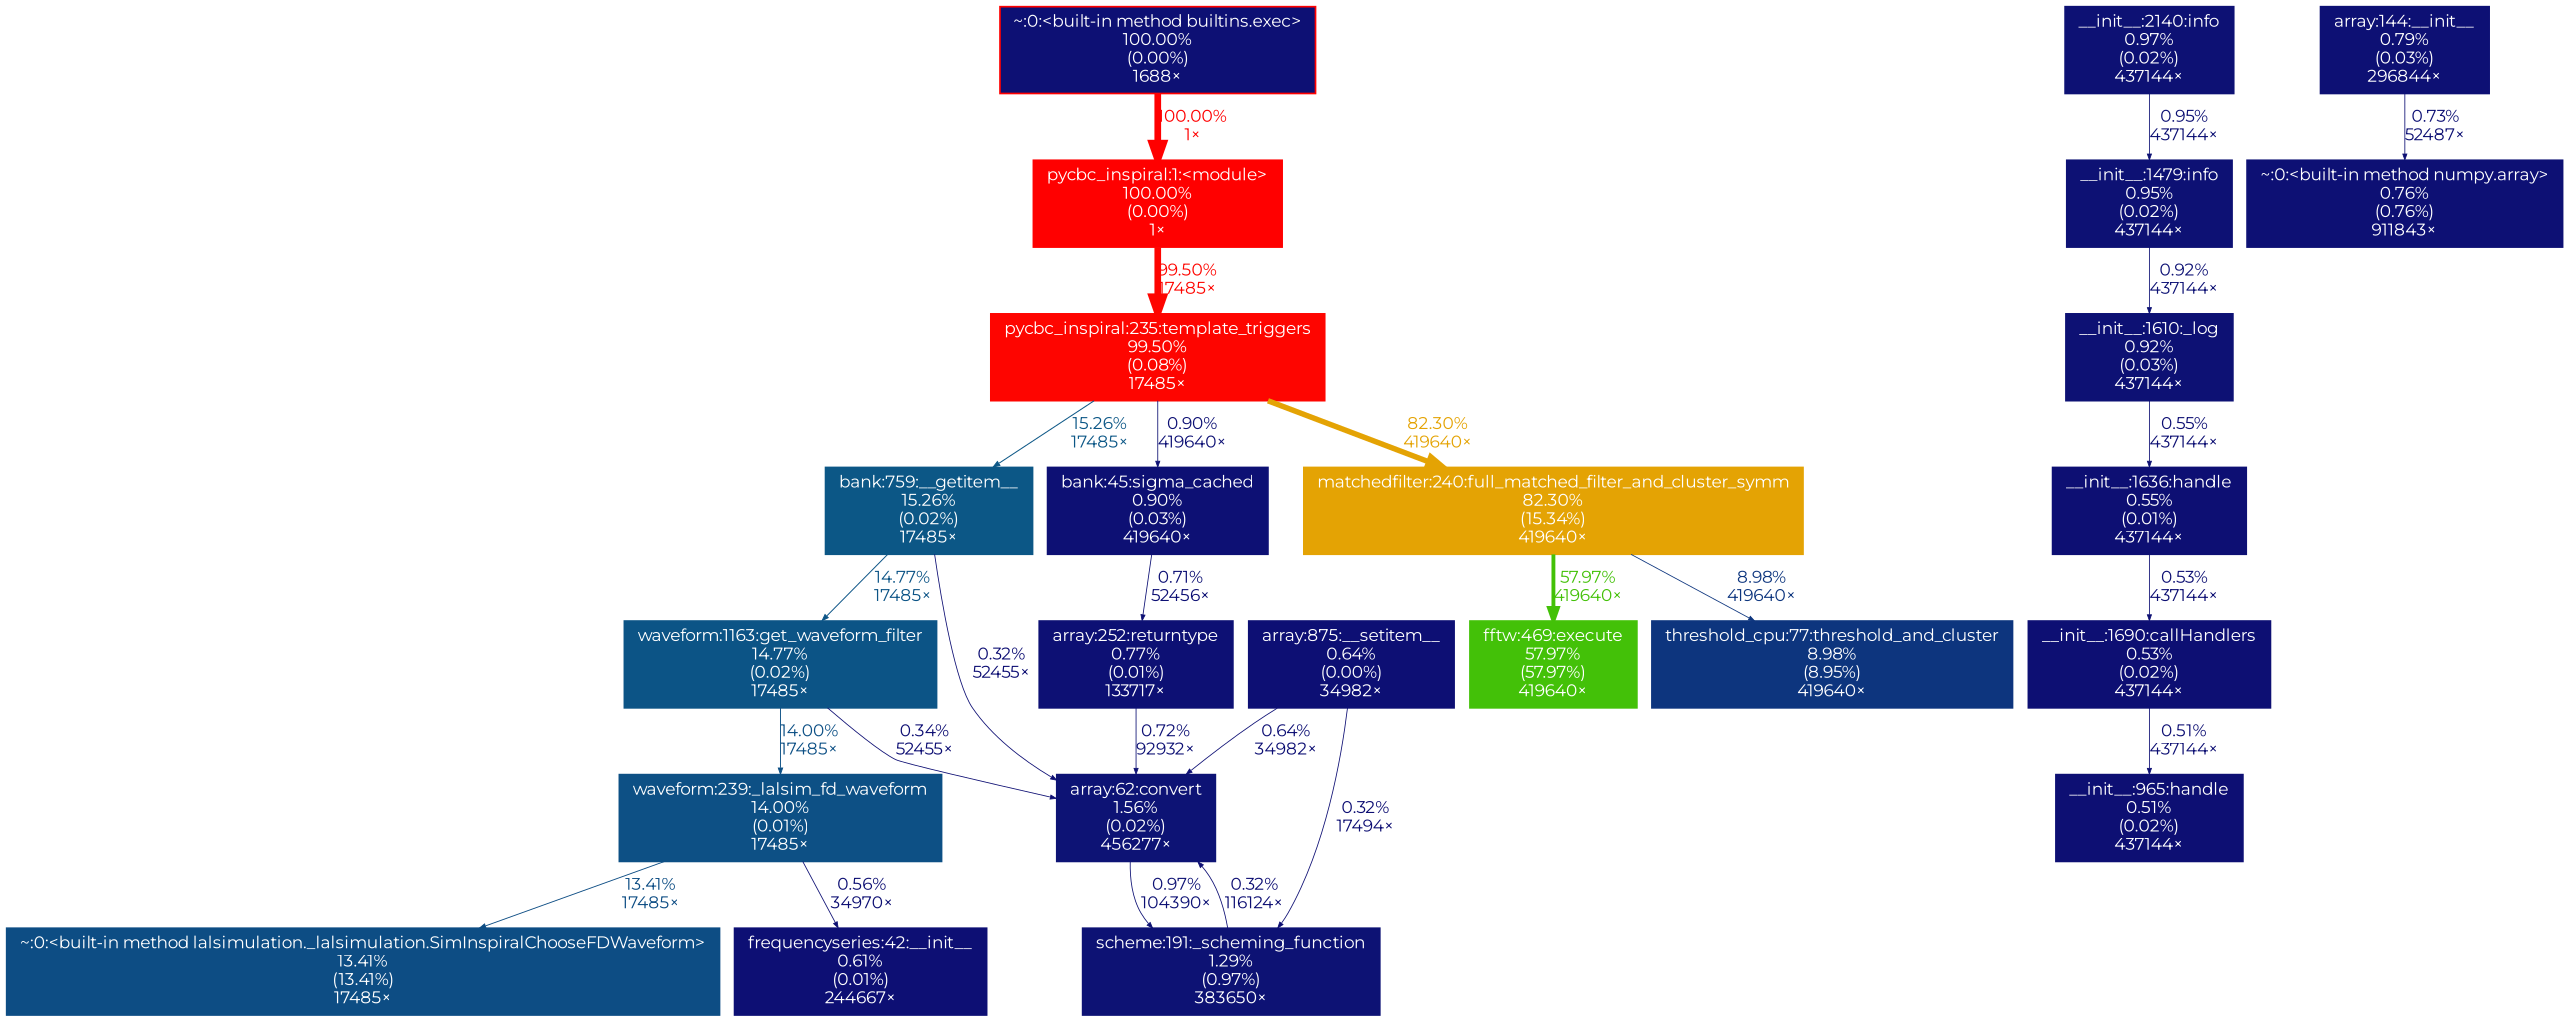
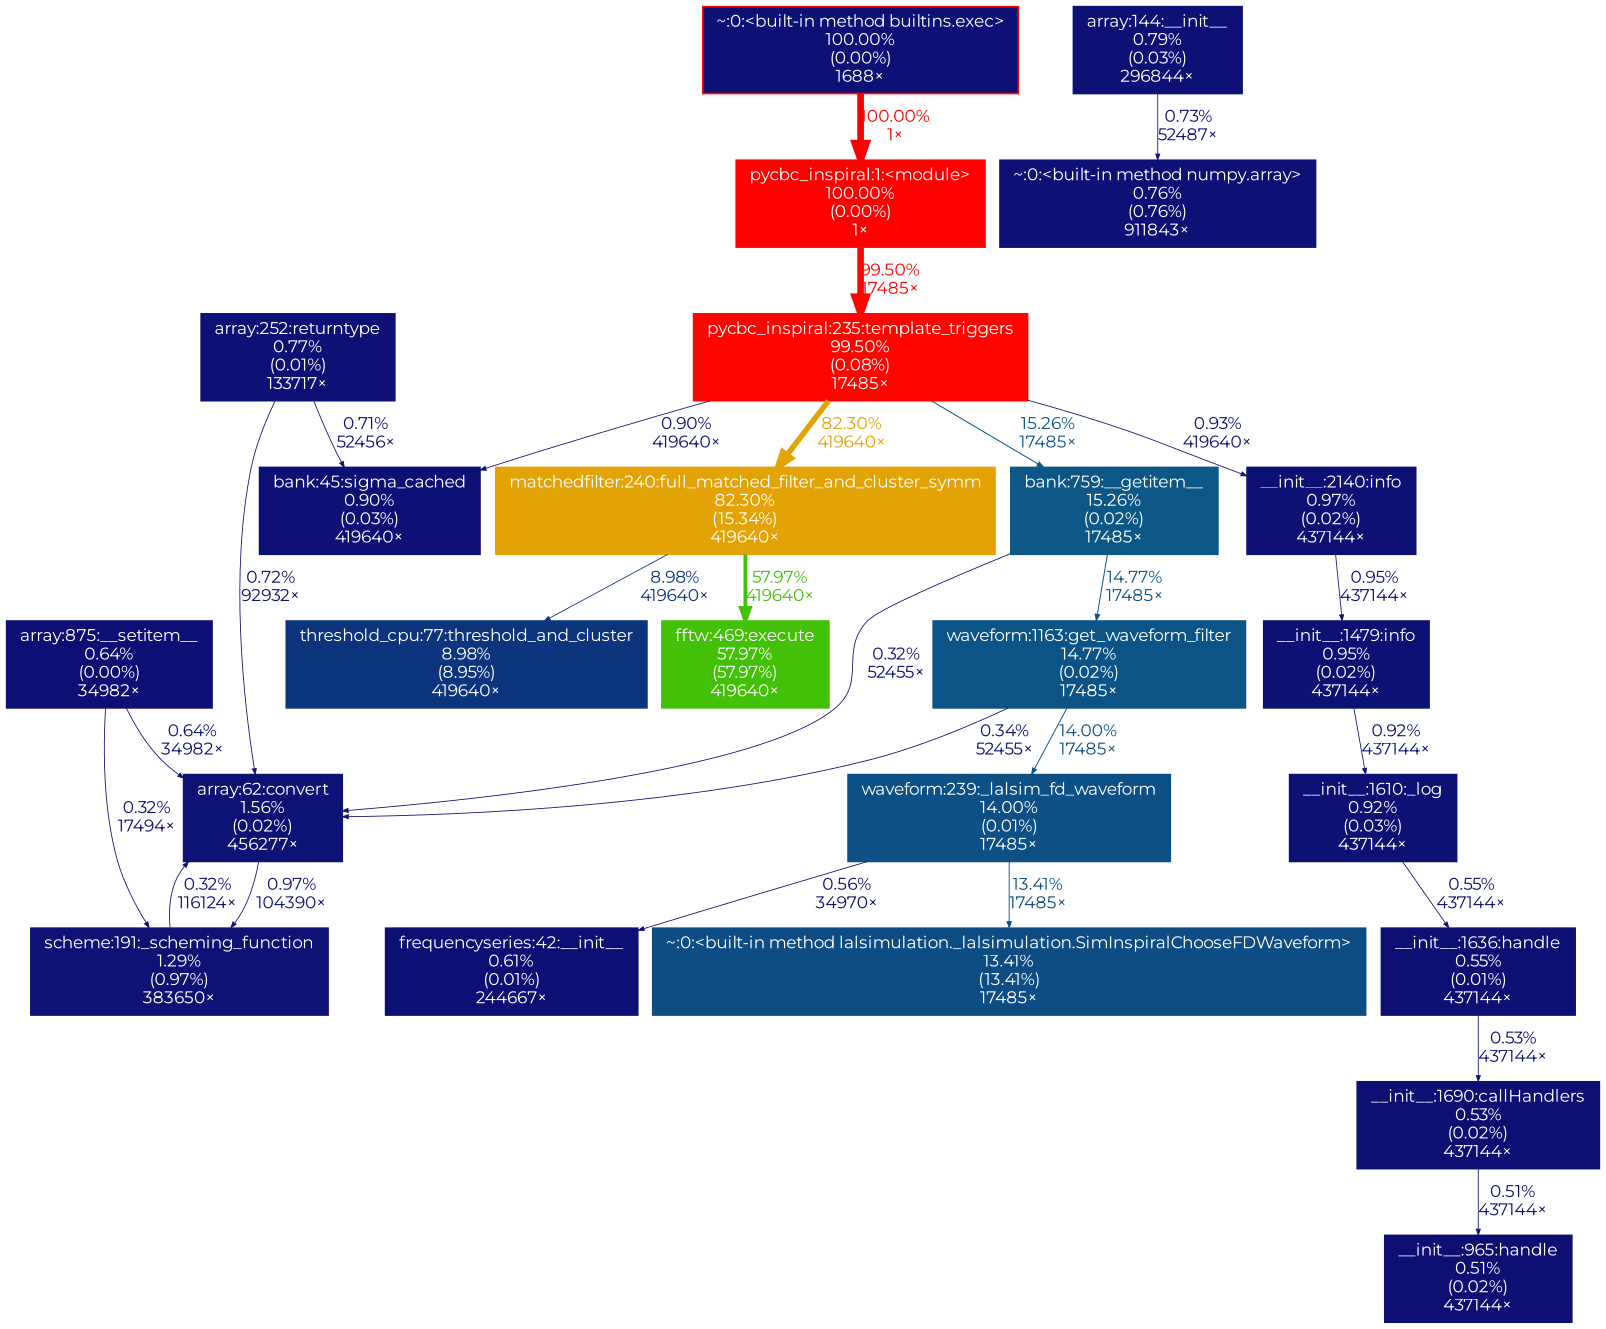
none -> (1136, 434)
(1147, 585) -> (327, 432)
